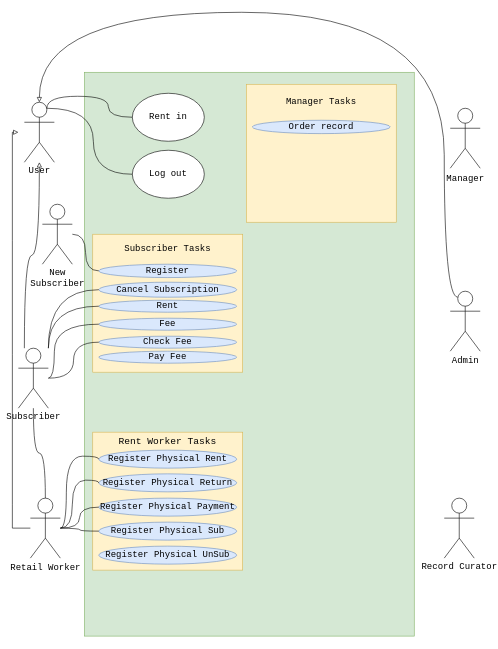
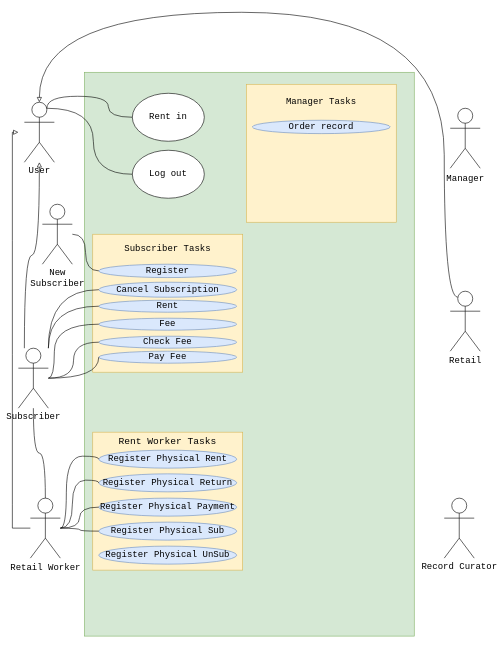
(466, 360) -> (466, 360)
none -> (83, 374)
